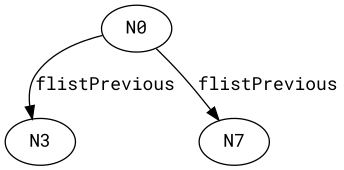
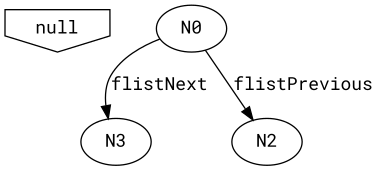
none -> (57, 29)
(105, 85) -> (160, 85)
(234, 142) -> (267, 142)
